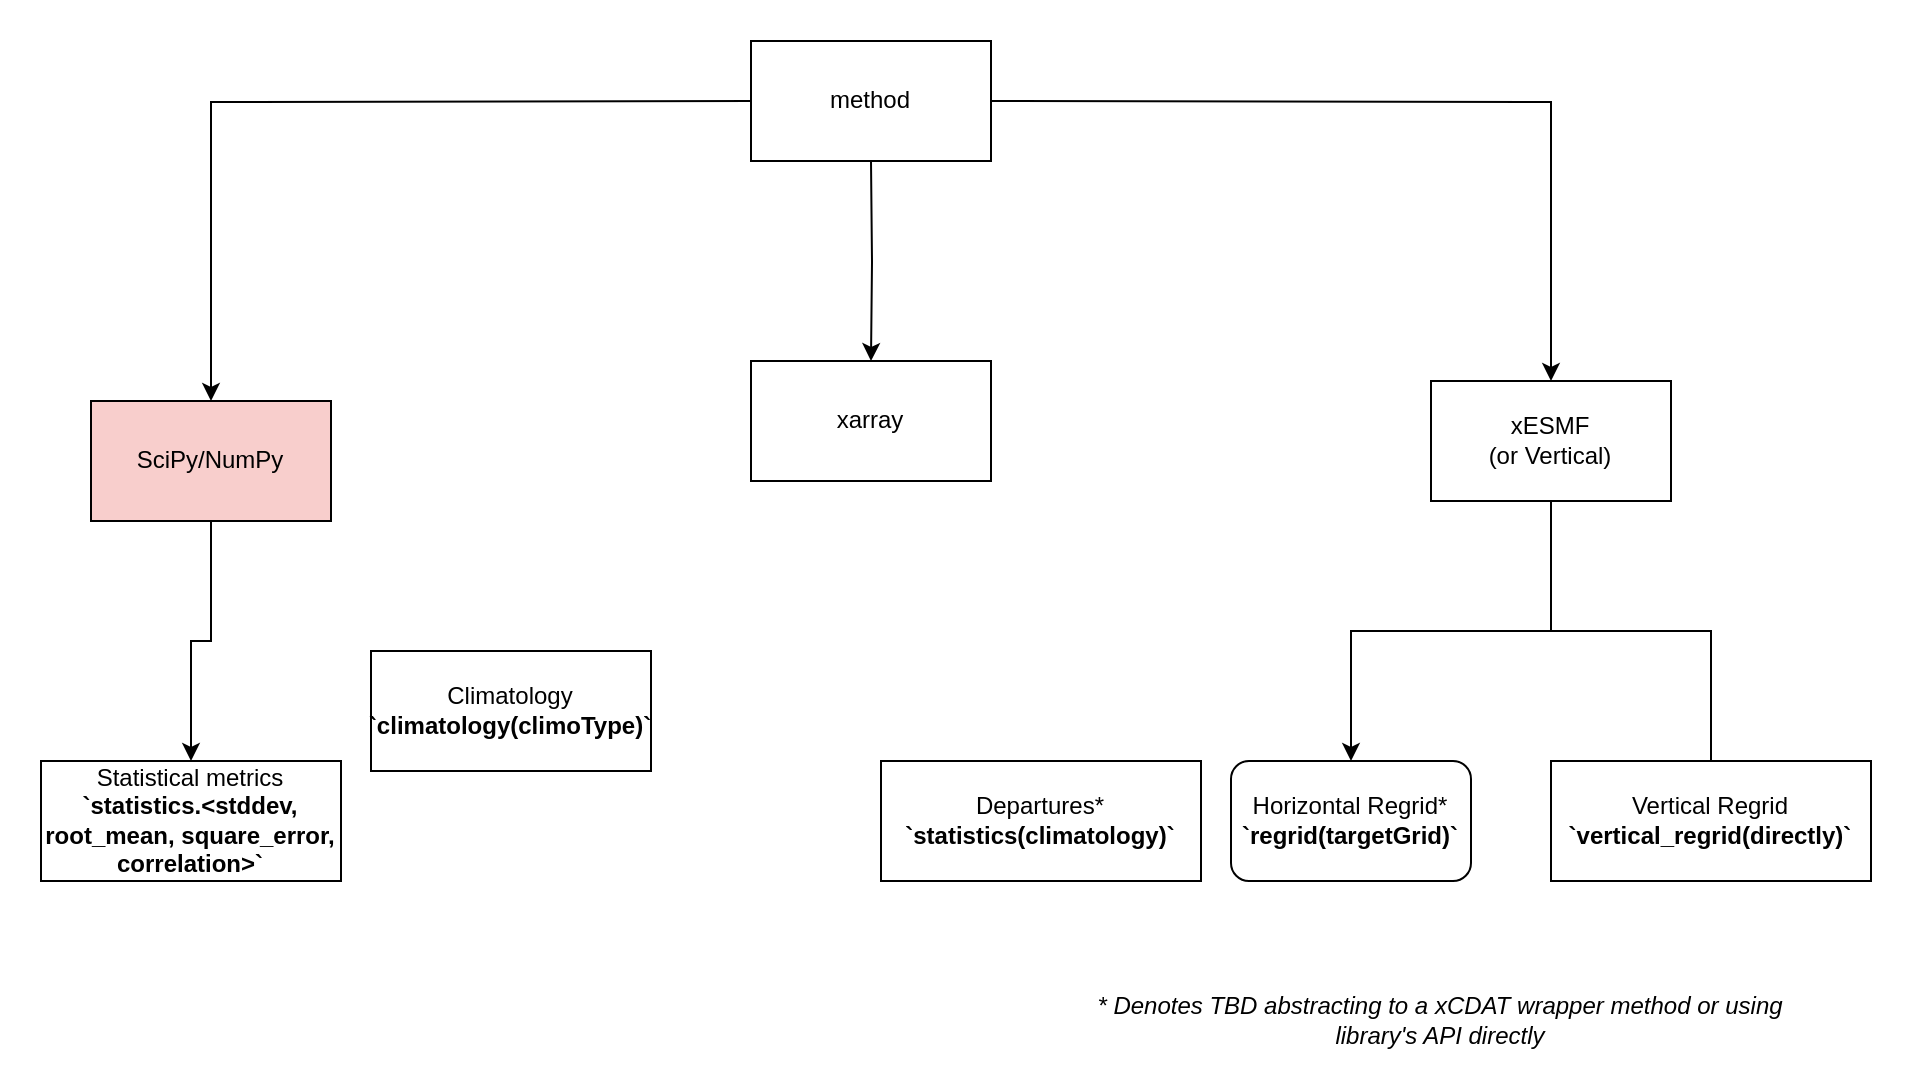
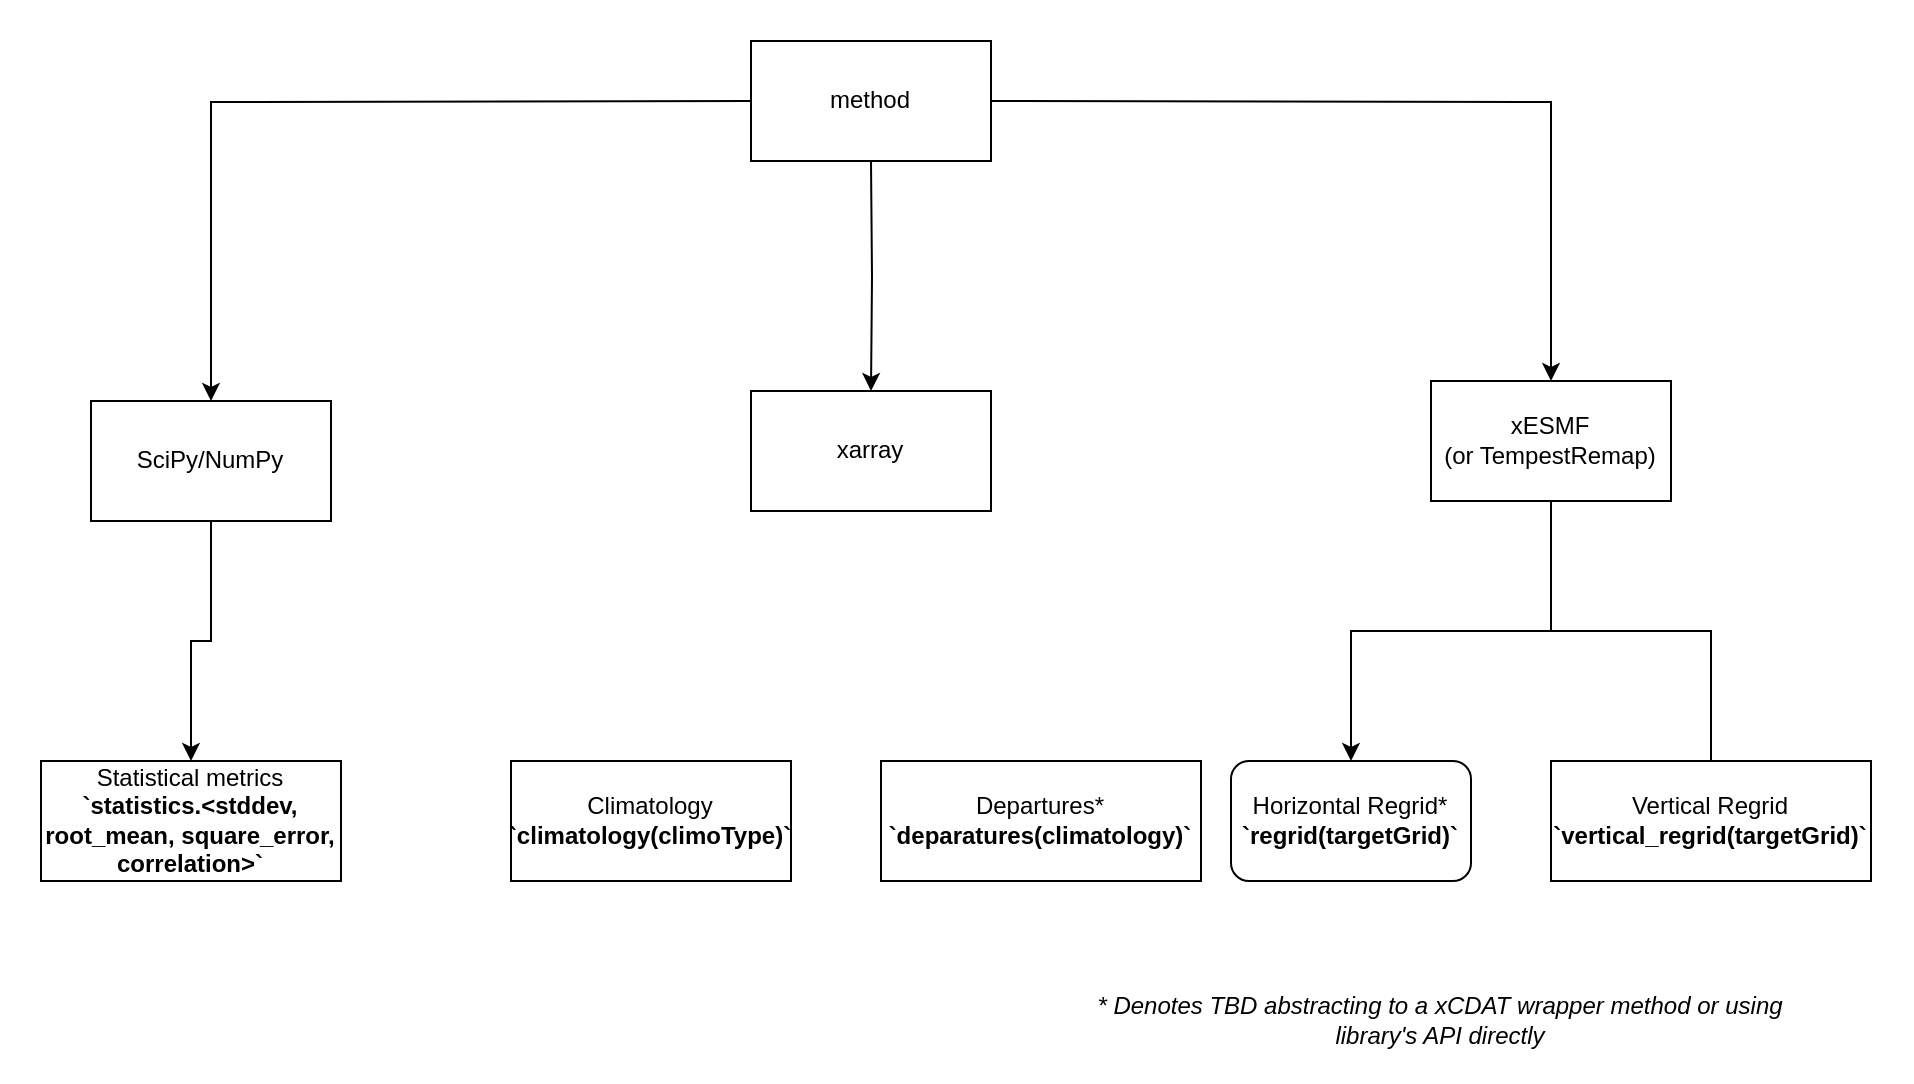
(871, 421) -> (871, 451)
(1551, 441) -> (1551, 441)
(211, 461) -> (211, 461)
(511, 711) -> (651, 821)
(1041, 821) -> (1041, 821)
(1711, 821) -> (1711, 821)
